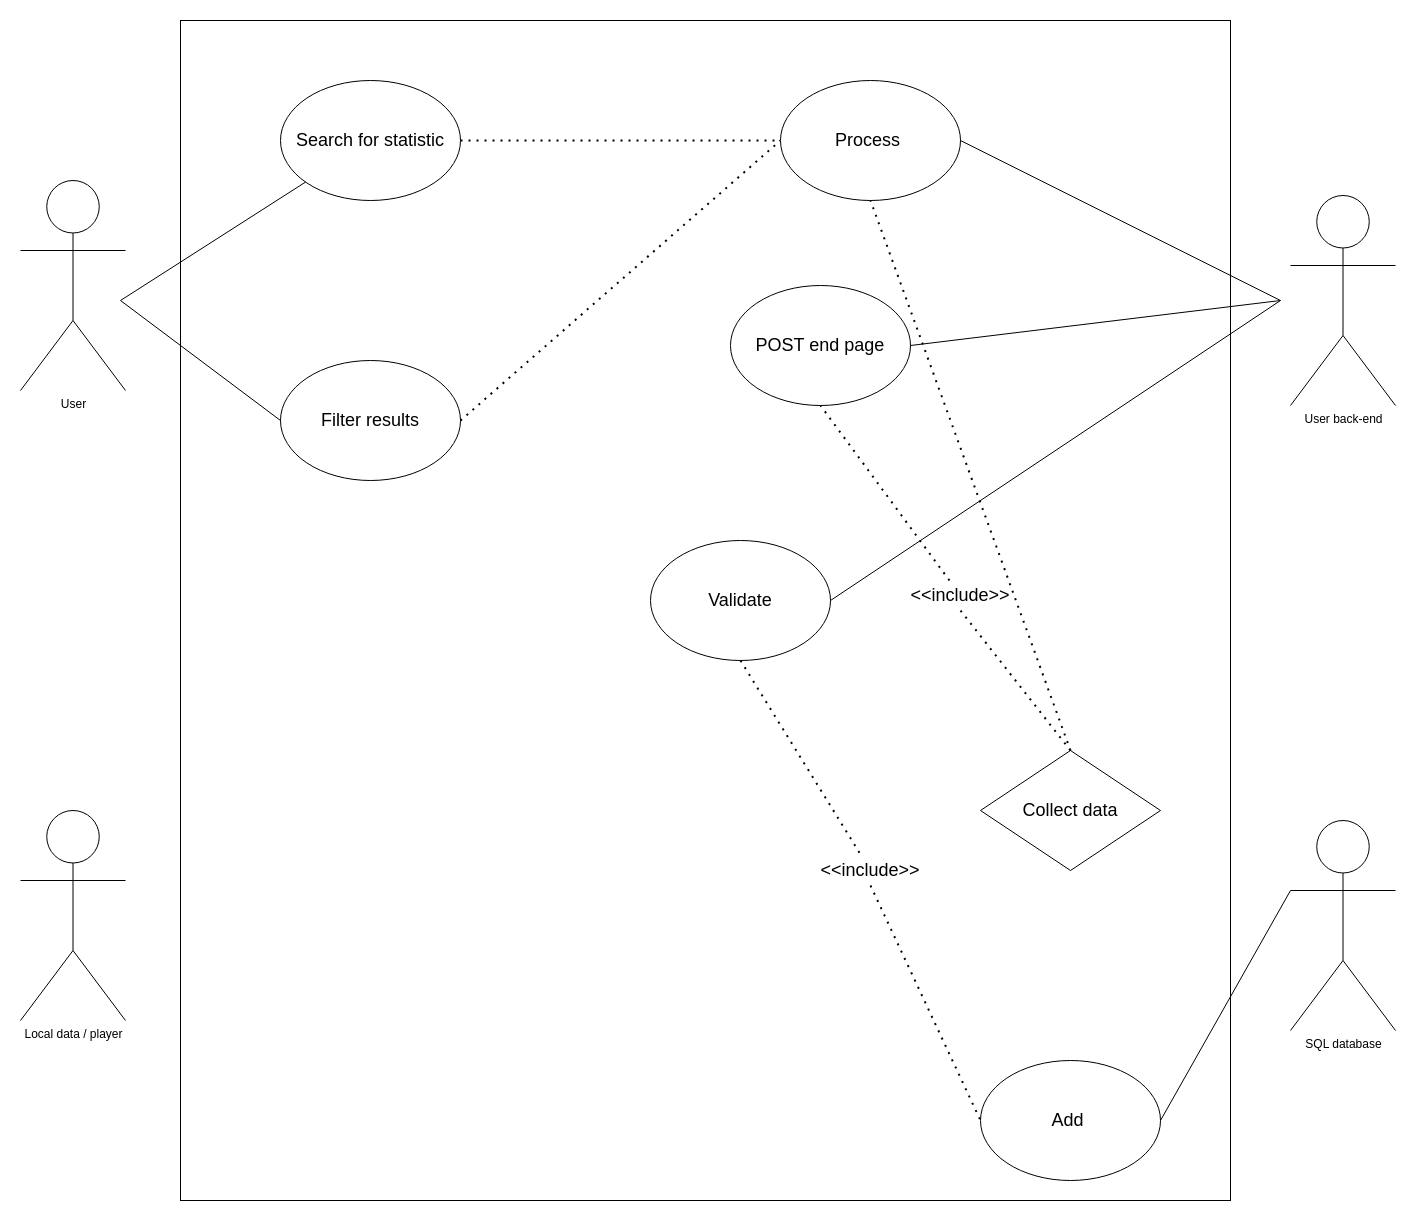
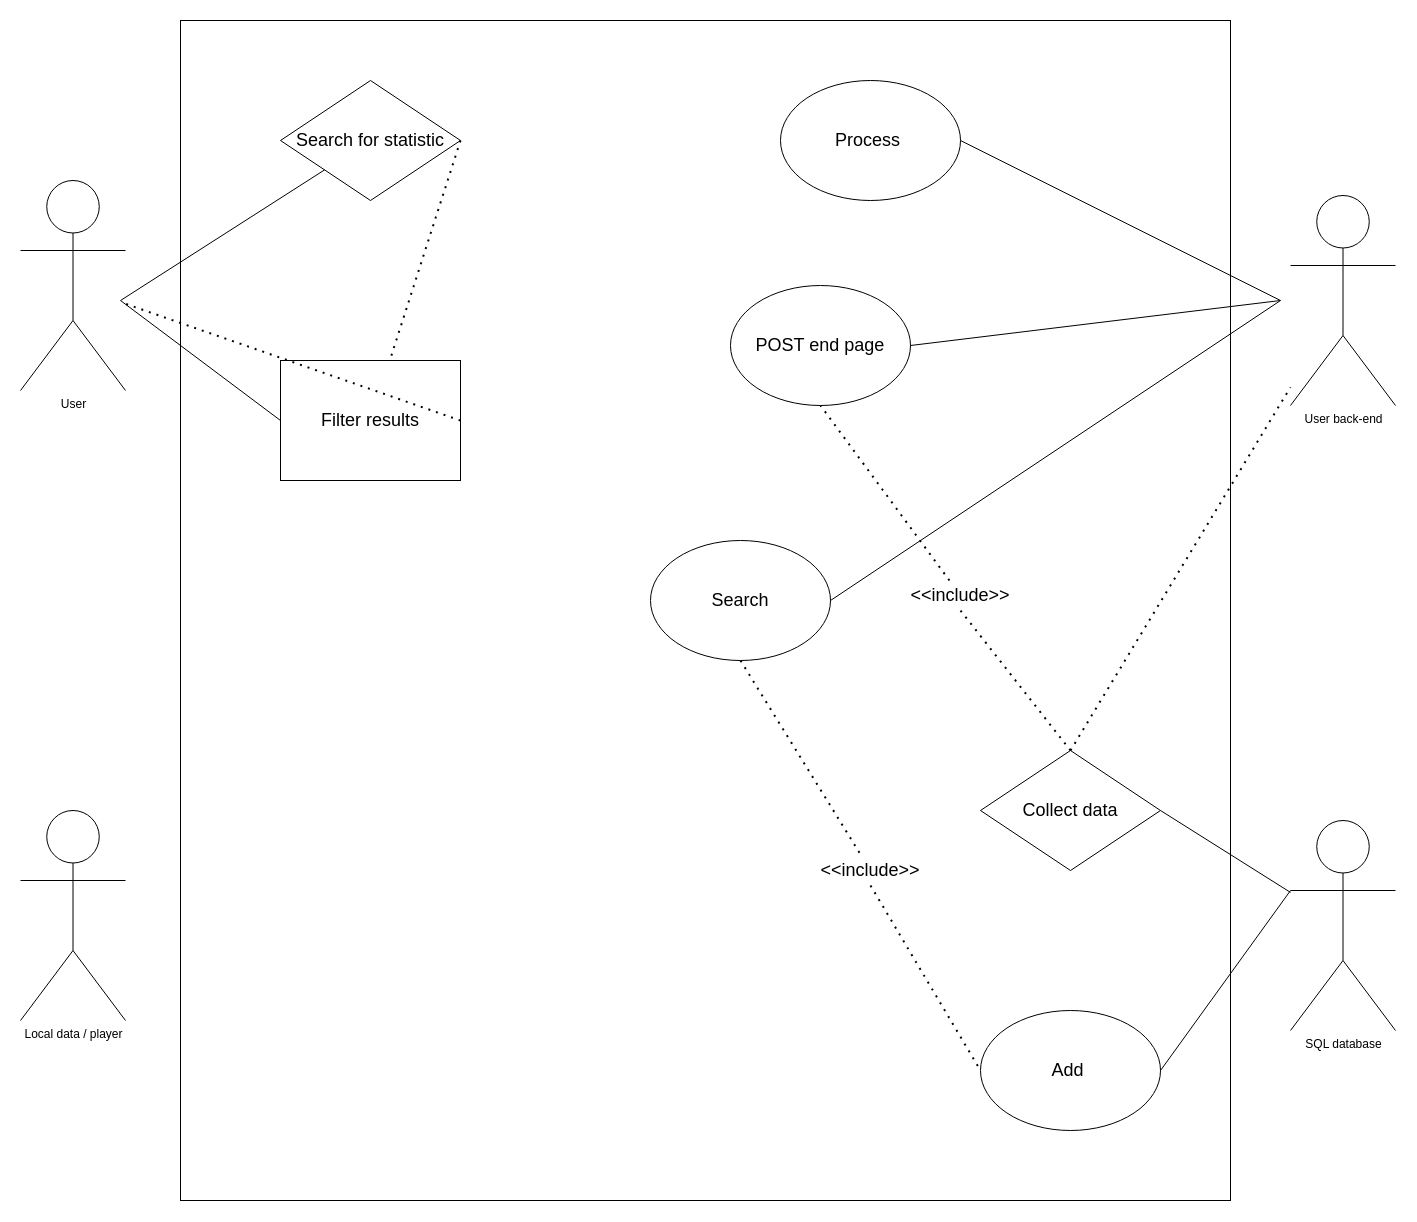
(371, 141) -> (371, 141)
(619, 141) -> (425, 250)
(619, 281) -> (298, 364)
(371, 421) -> (371, 421)
(969, 472) -> (1181, 569)
(741, 601) -> (741, 601)
none -> (1224, 851)
(1071, 1121) -> (1071, 1071)
